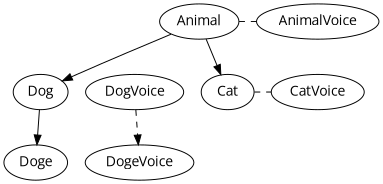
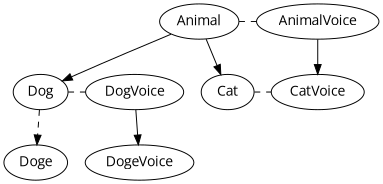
none -> (318, 52)
none -> (77, 92)
(39, 122) -> (39, 122)
(137, 122) -> (137, 122)
